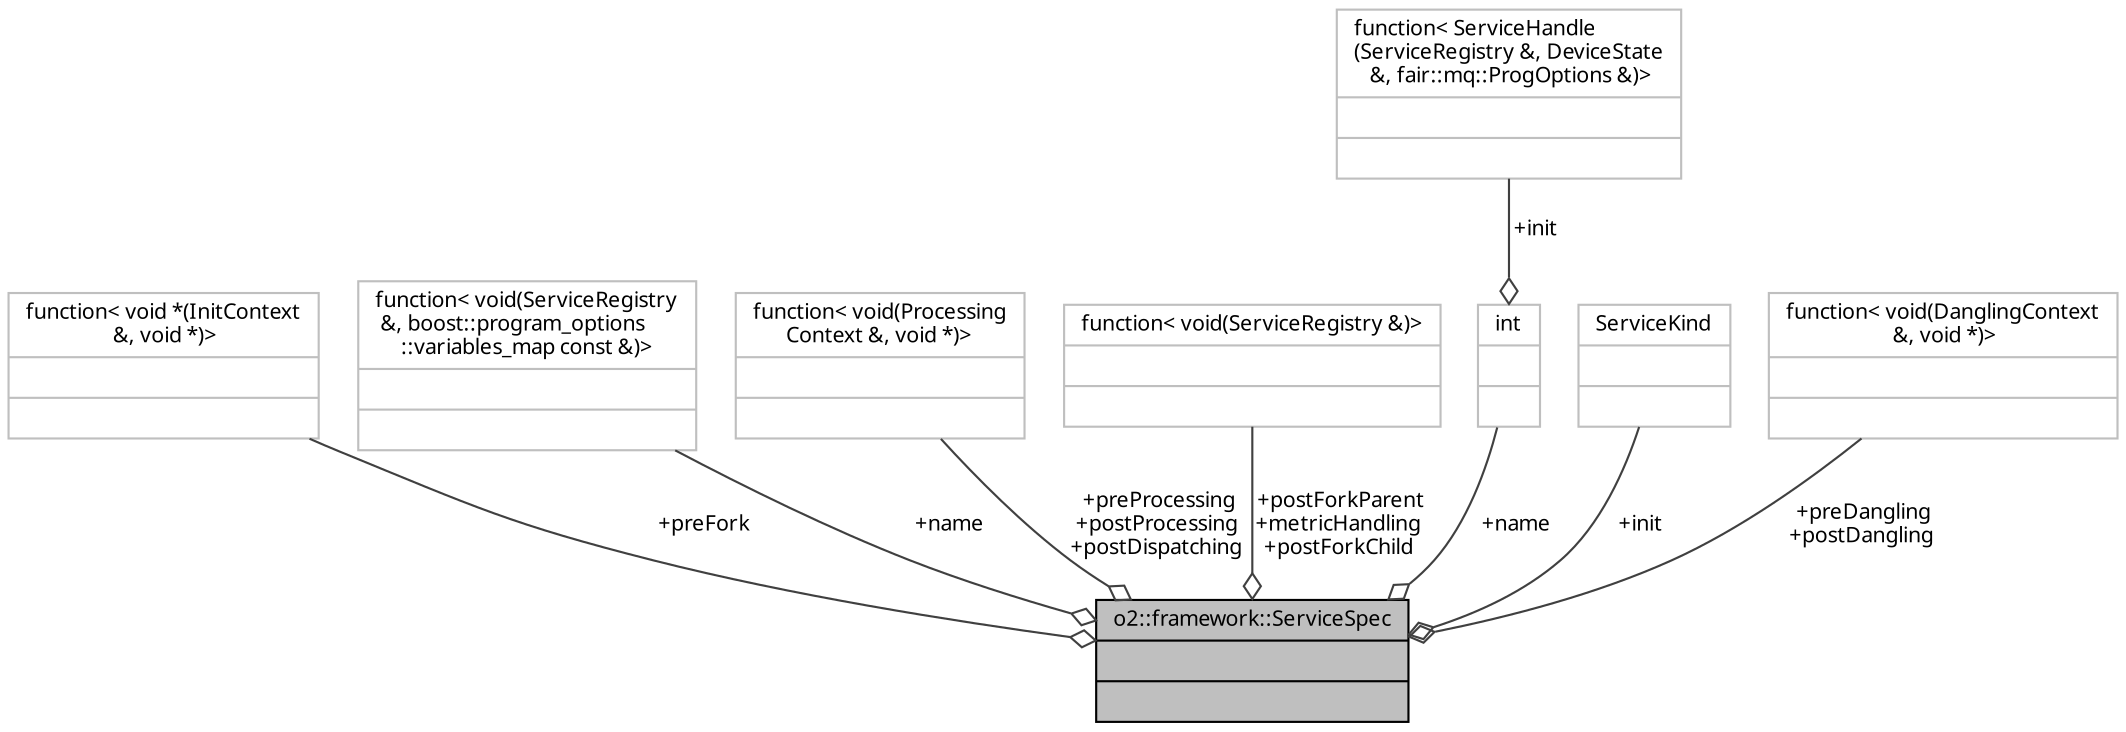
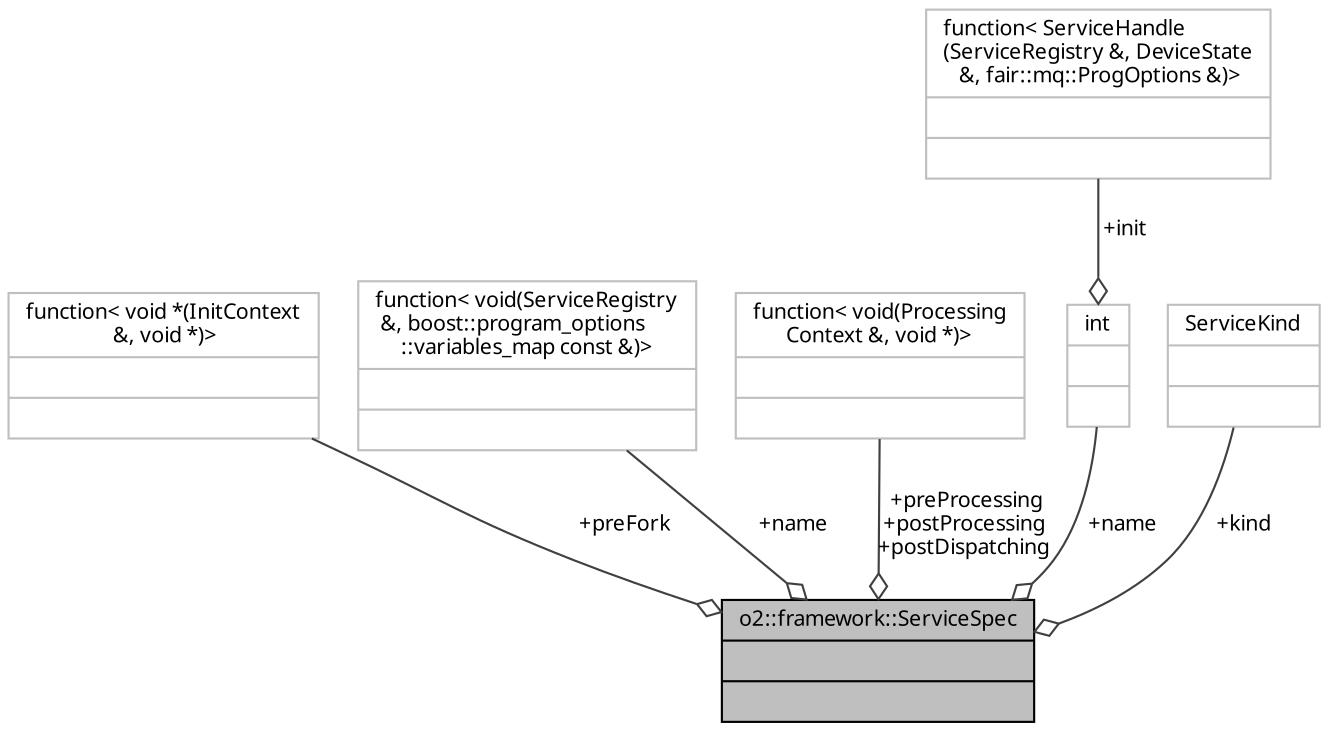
(1252, 366) -> none
(1943, 366) -> none
(1638, 525) -> (1242, 525)
